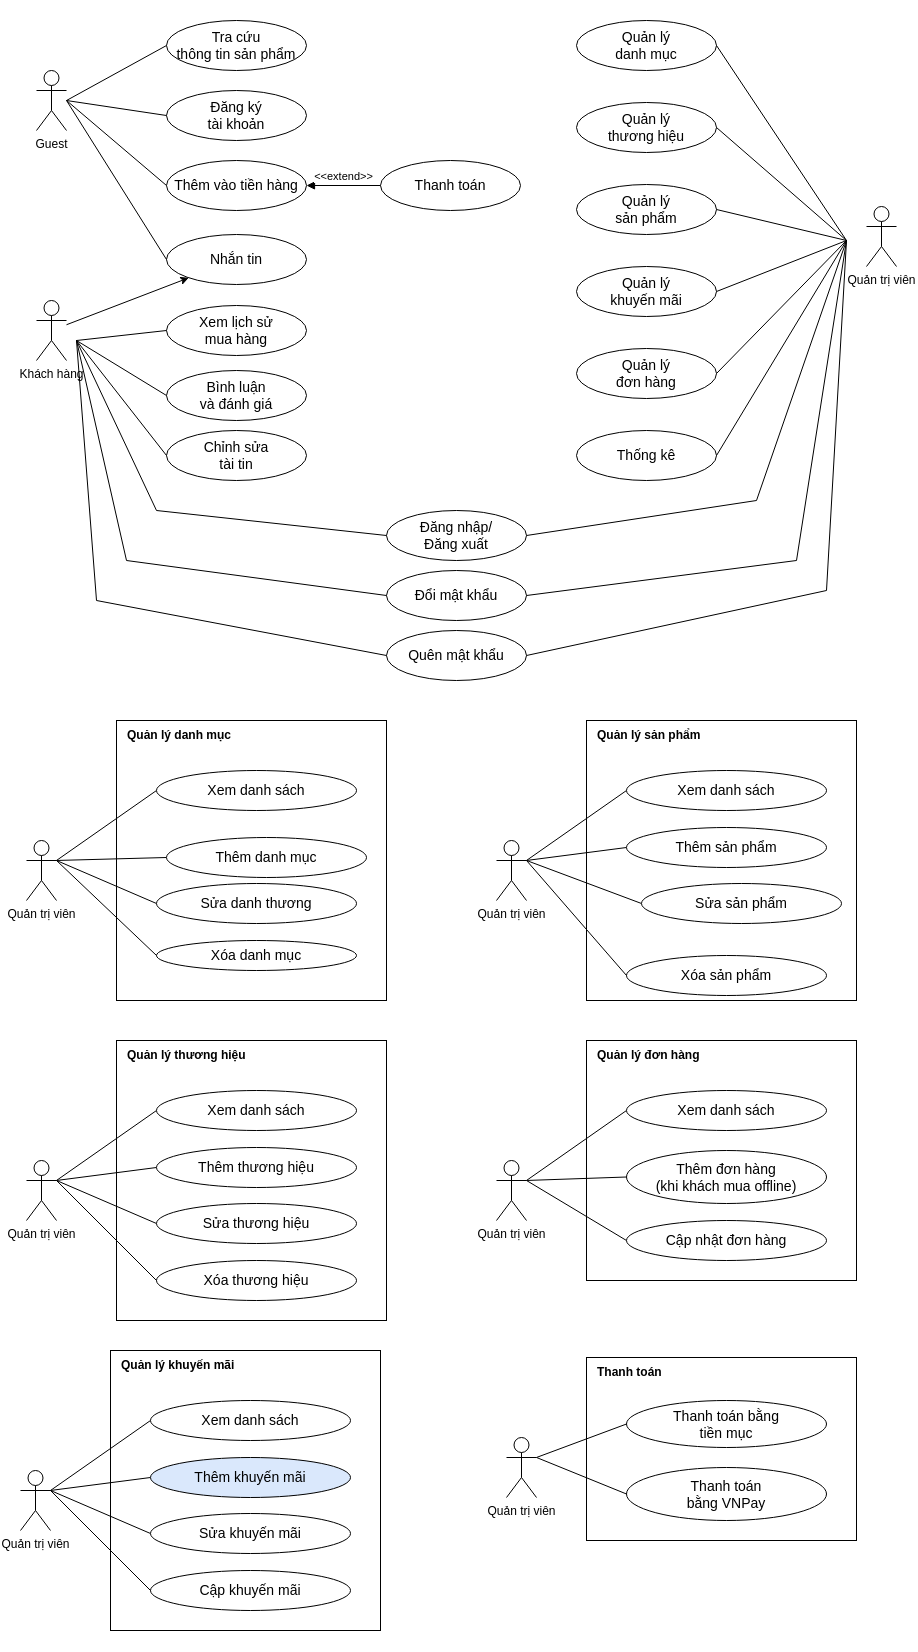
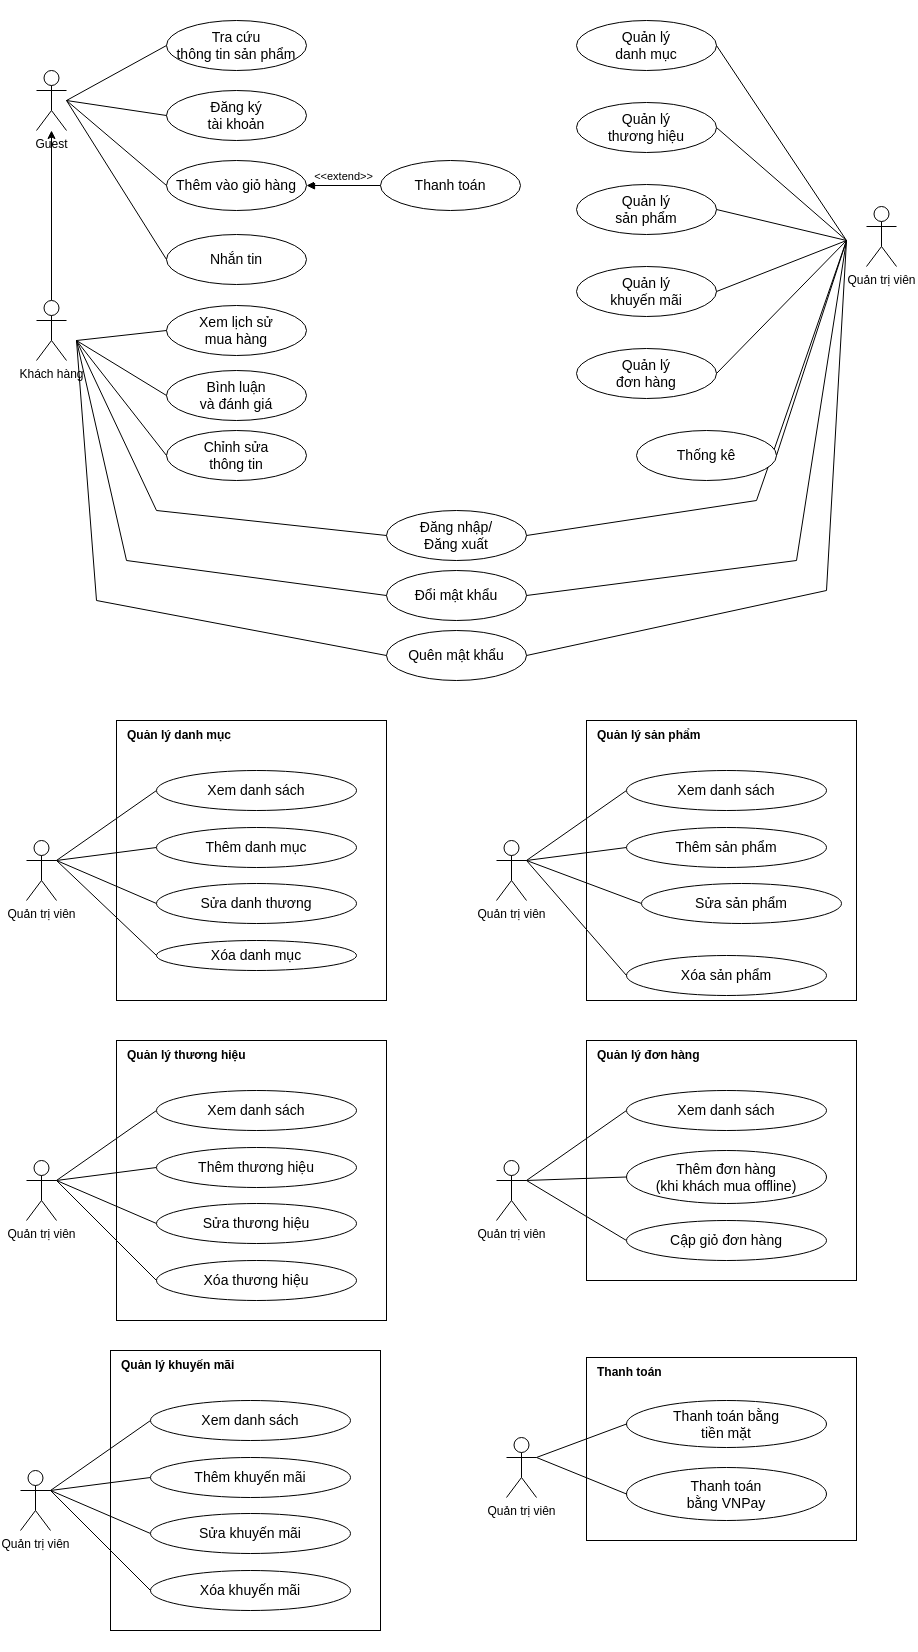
(237, 186) -> (237, 186)
(125, 302) -> (52, 219)
(237, 456) -> (237, 456)
(647, 456) -> (707, 456)
(267, 858) -> (257, 848)
(727, 1241) -> (727, 1241)
(727, 1425) -> (727, 1425)
(251, 1478) -> (251, 1478)
(251, 1591) -> (251, 1591)
